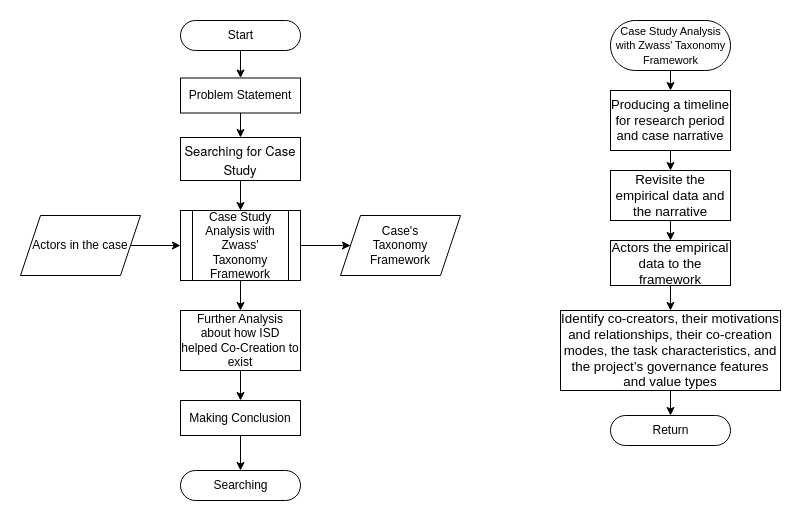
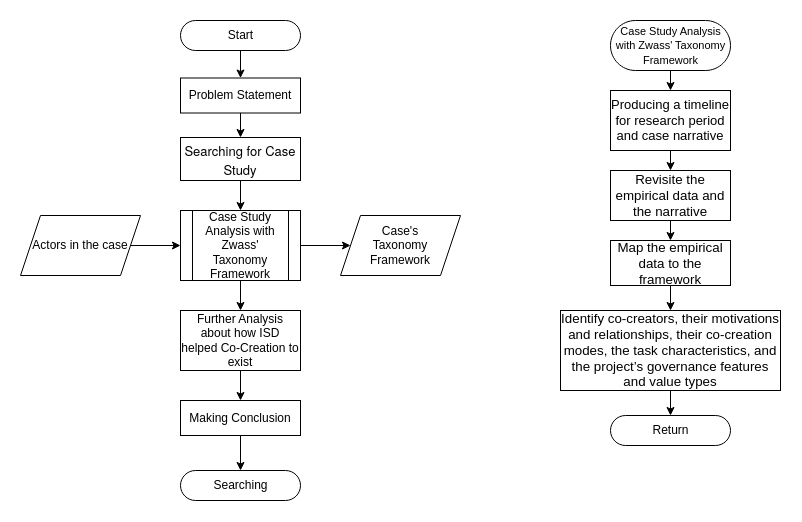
(671, 264) -> (671, 264)
